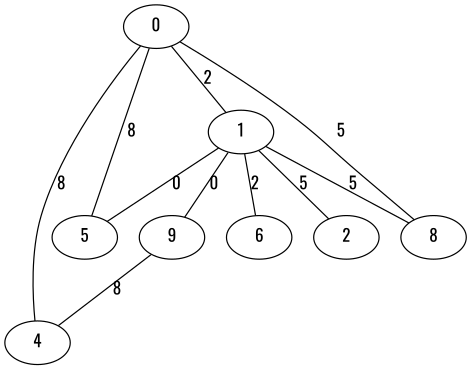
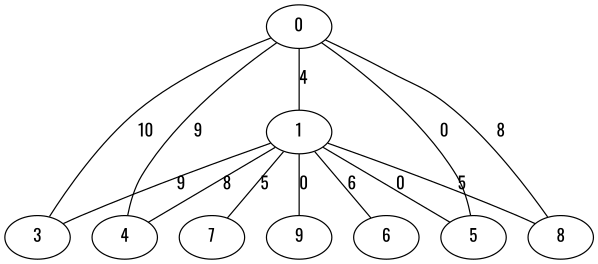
(208, 79) -> (303, 79)
(131, 132) -> (444, 132)
(341, 132) -> (501, 132)
(61, 185) -> (198, 132)
(255, 185) -> (352, 185)
none -> (38, 237)
(346, 237) -> (212, 237)
(105, 290) -> (212, 185)
